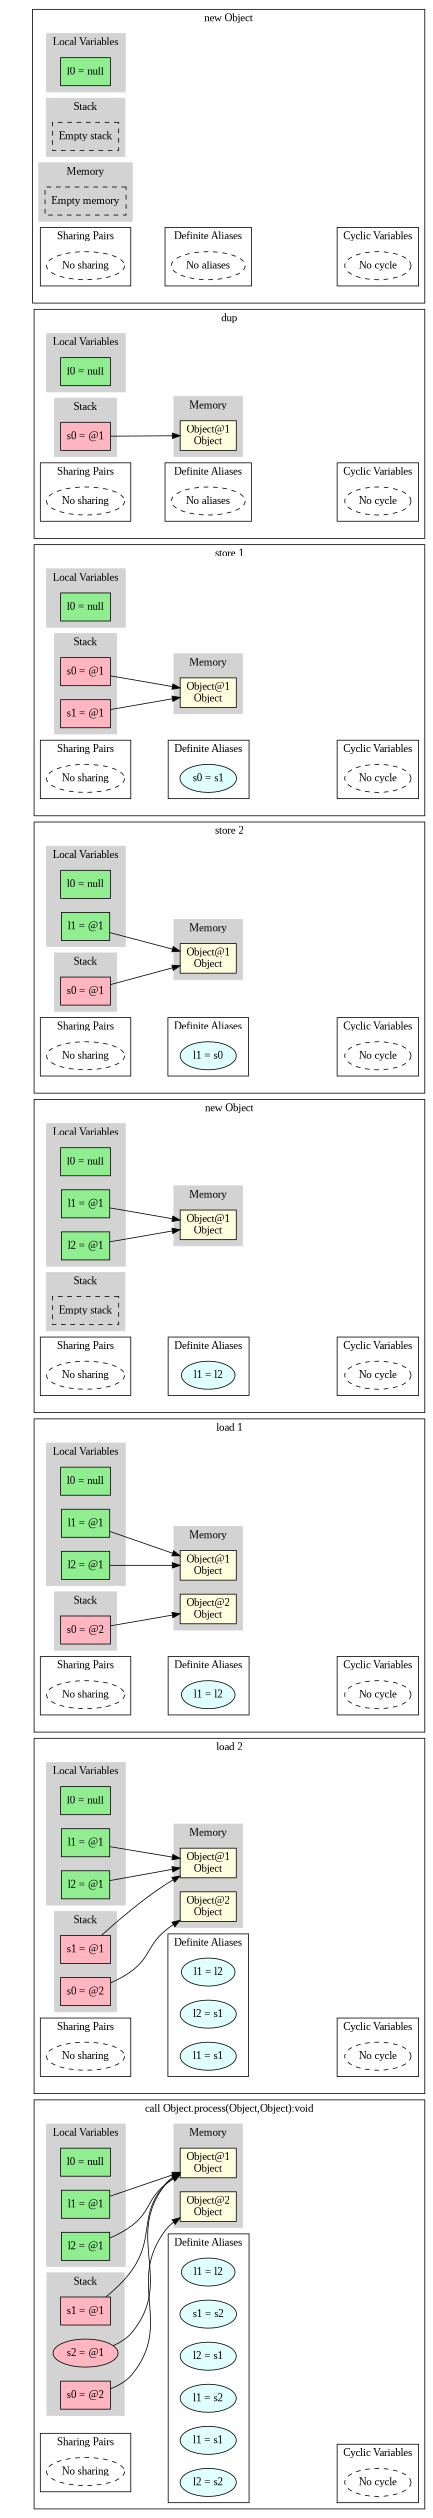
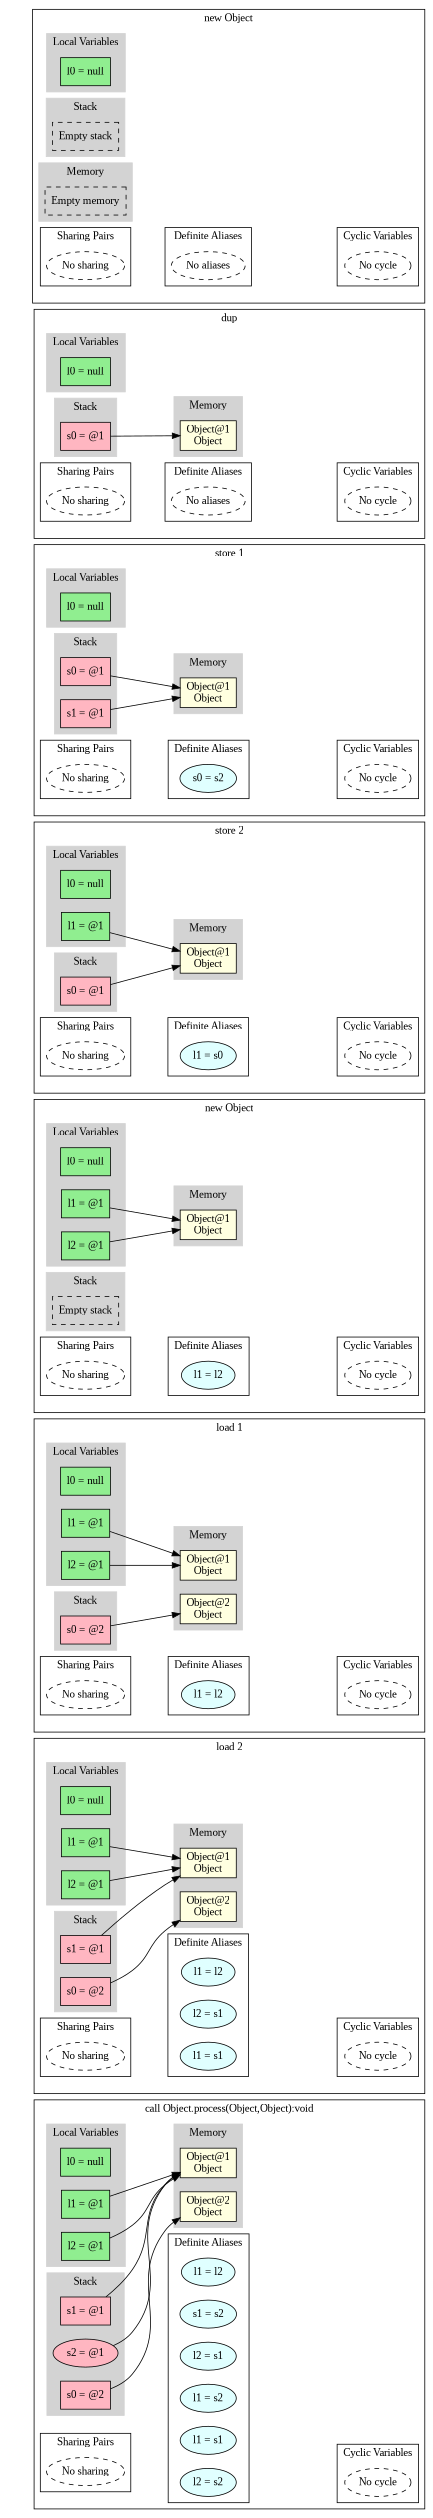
(208, 778) -> (208, 778)
